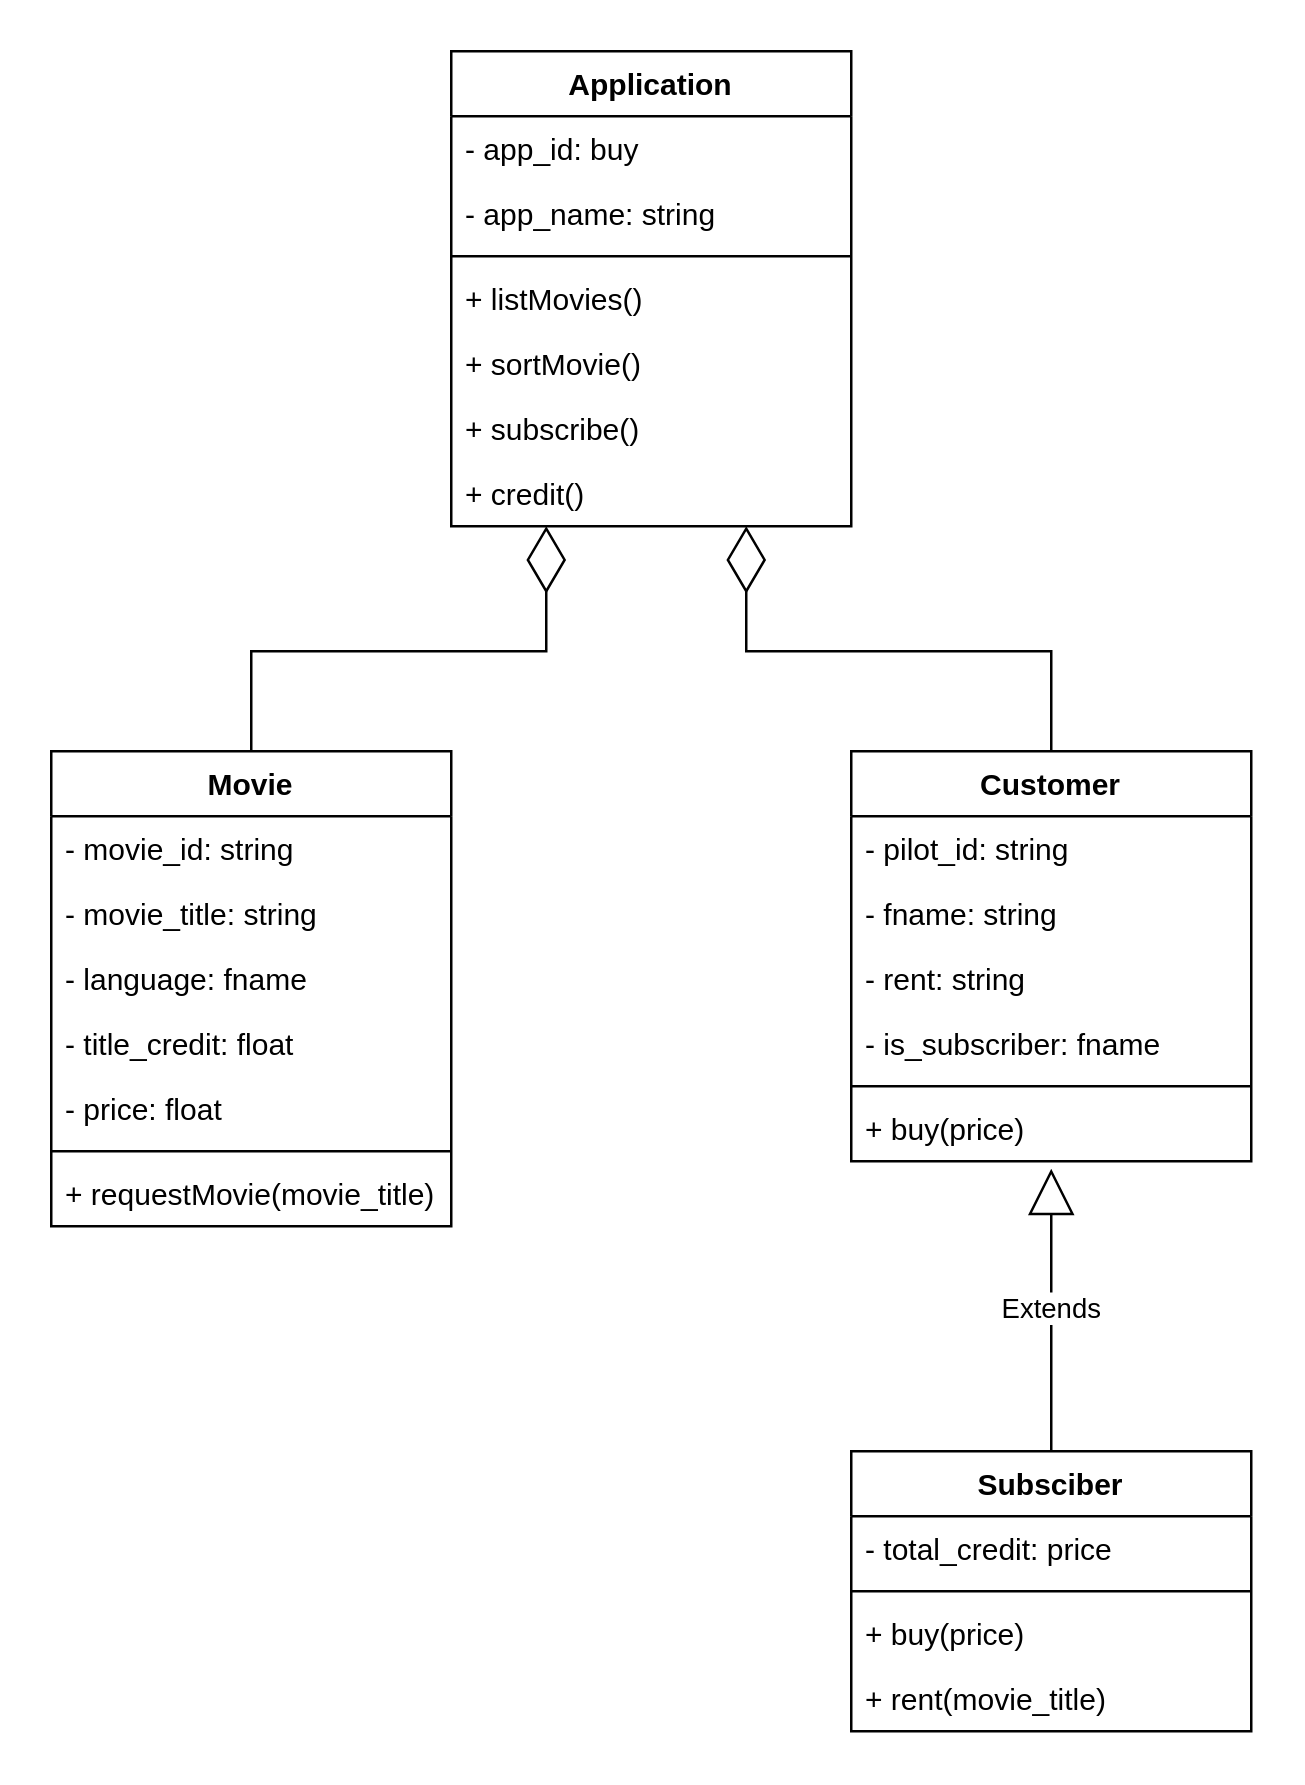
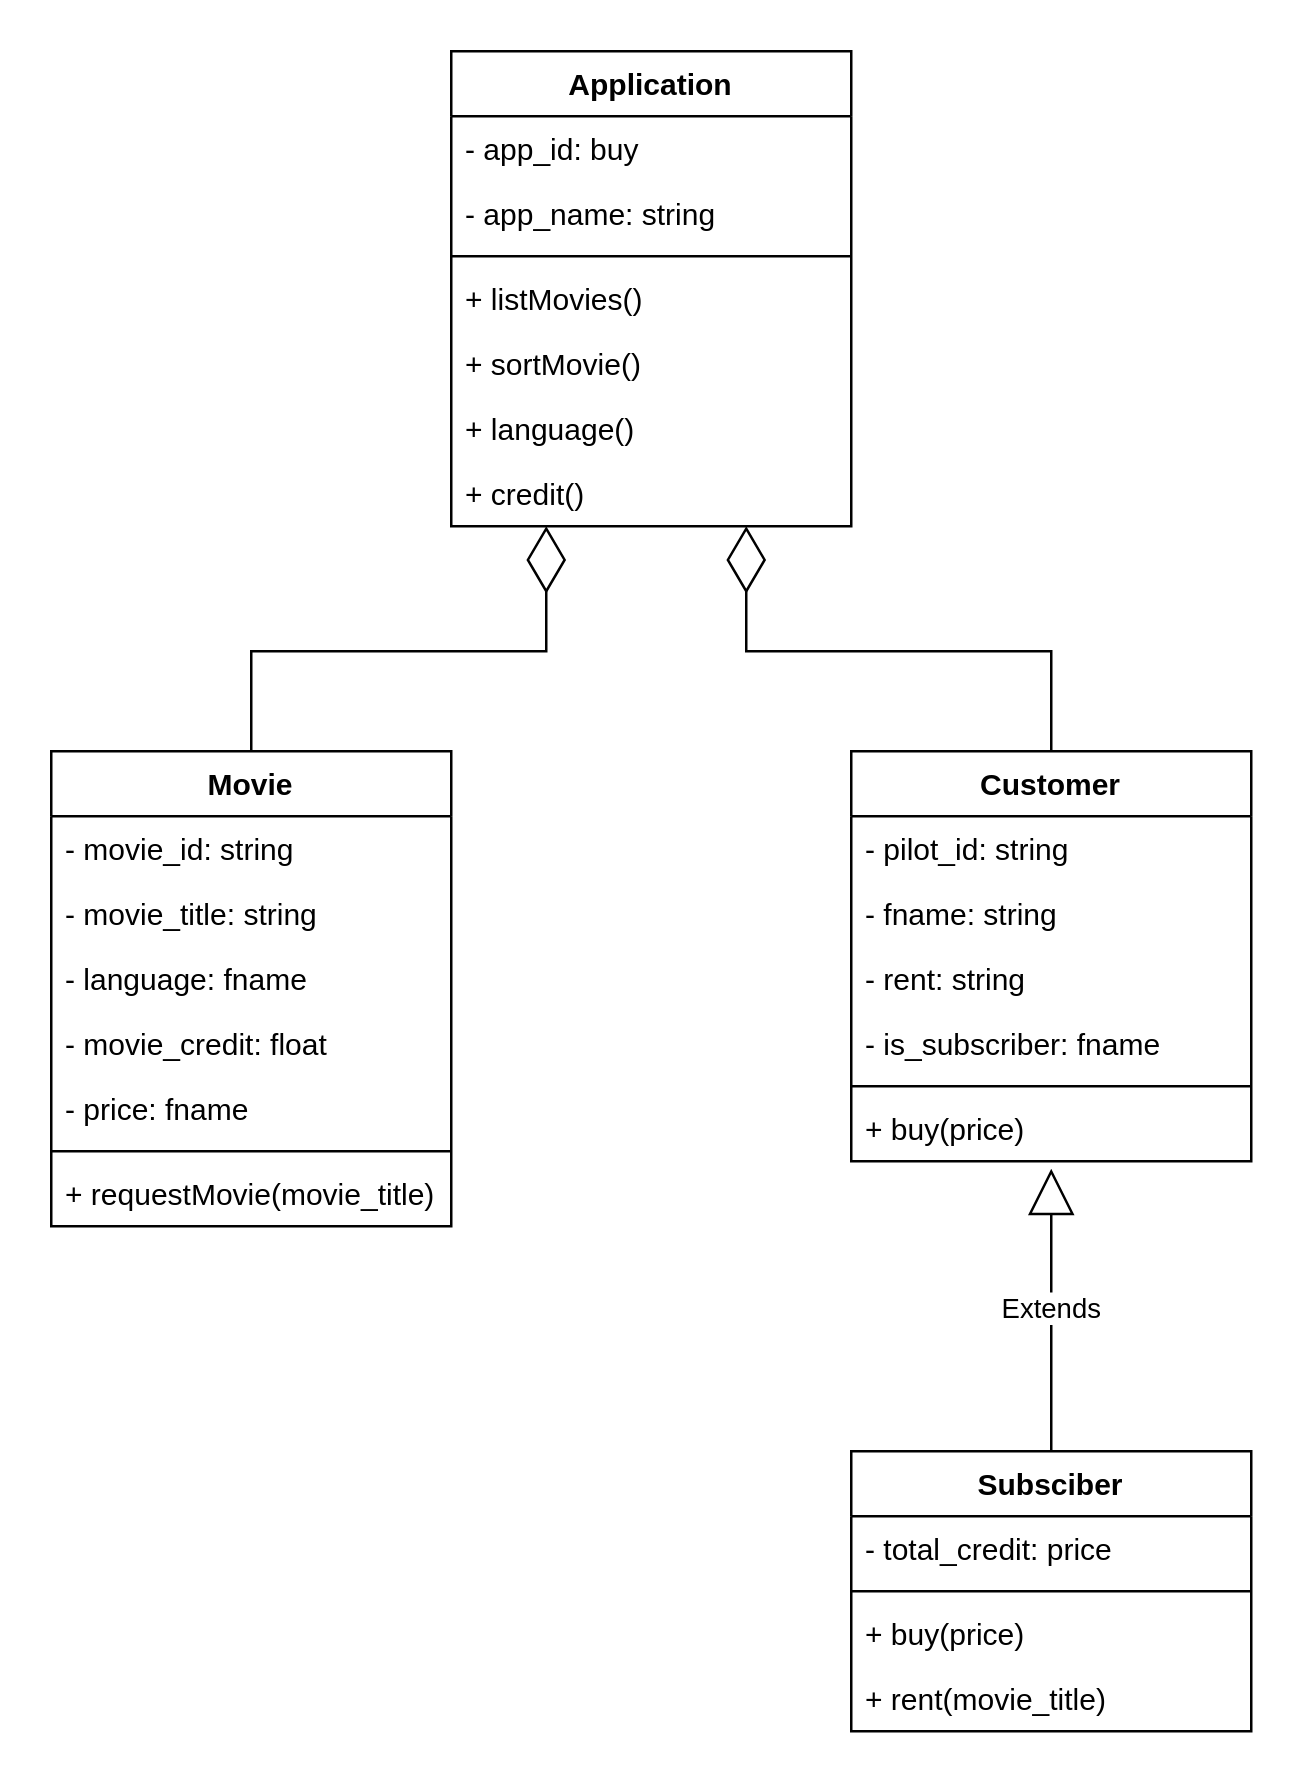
(566, 430) -> (558, 430)
(214, 1045) -> (218, 1045)
(163, 1110) -> (167, 1110)
